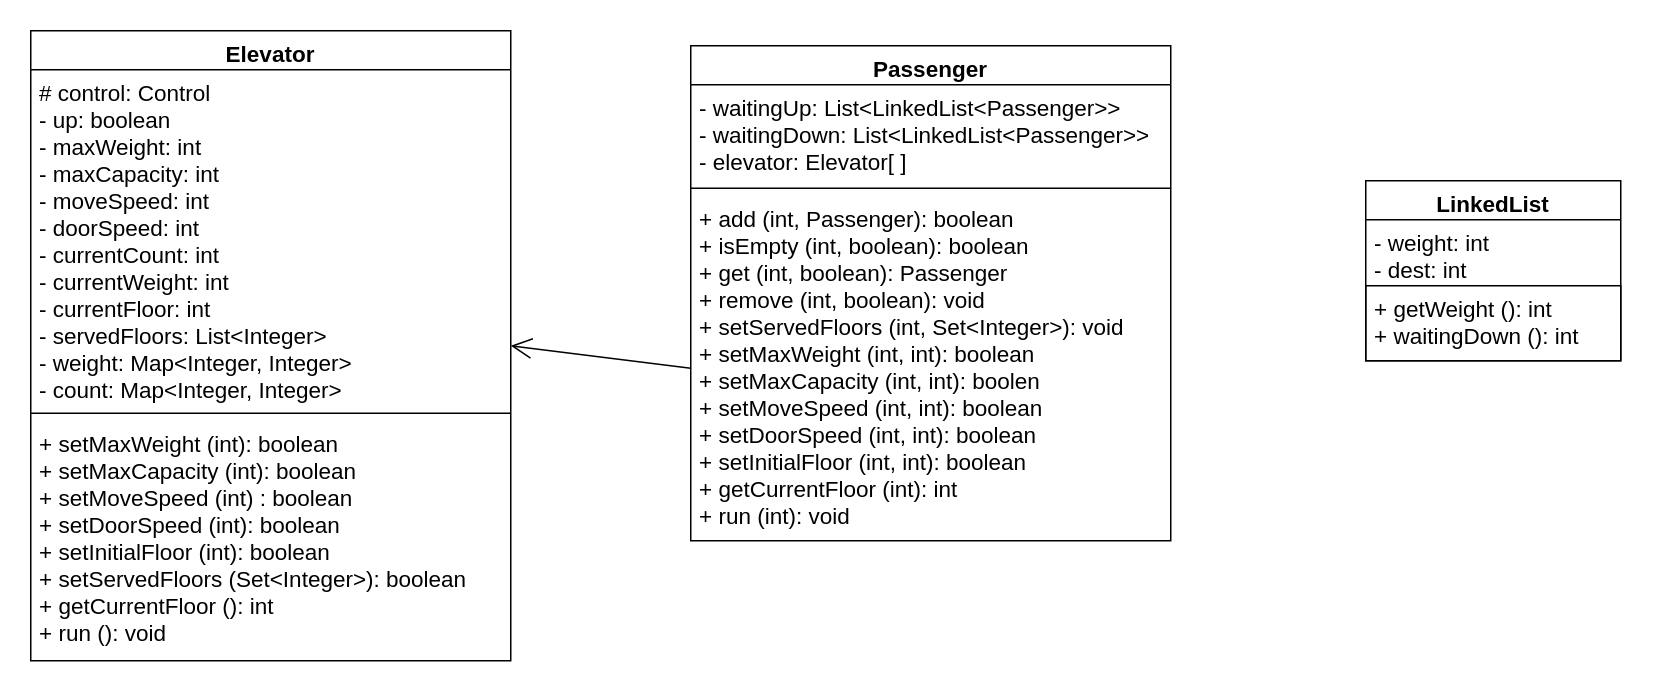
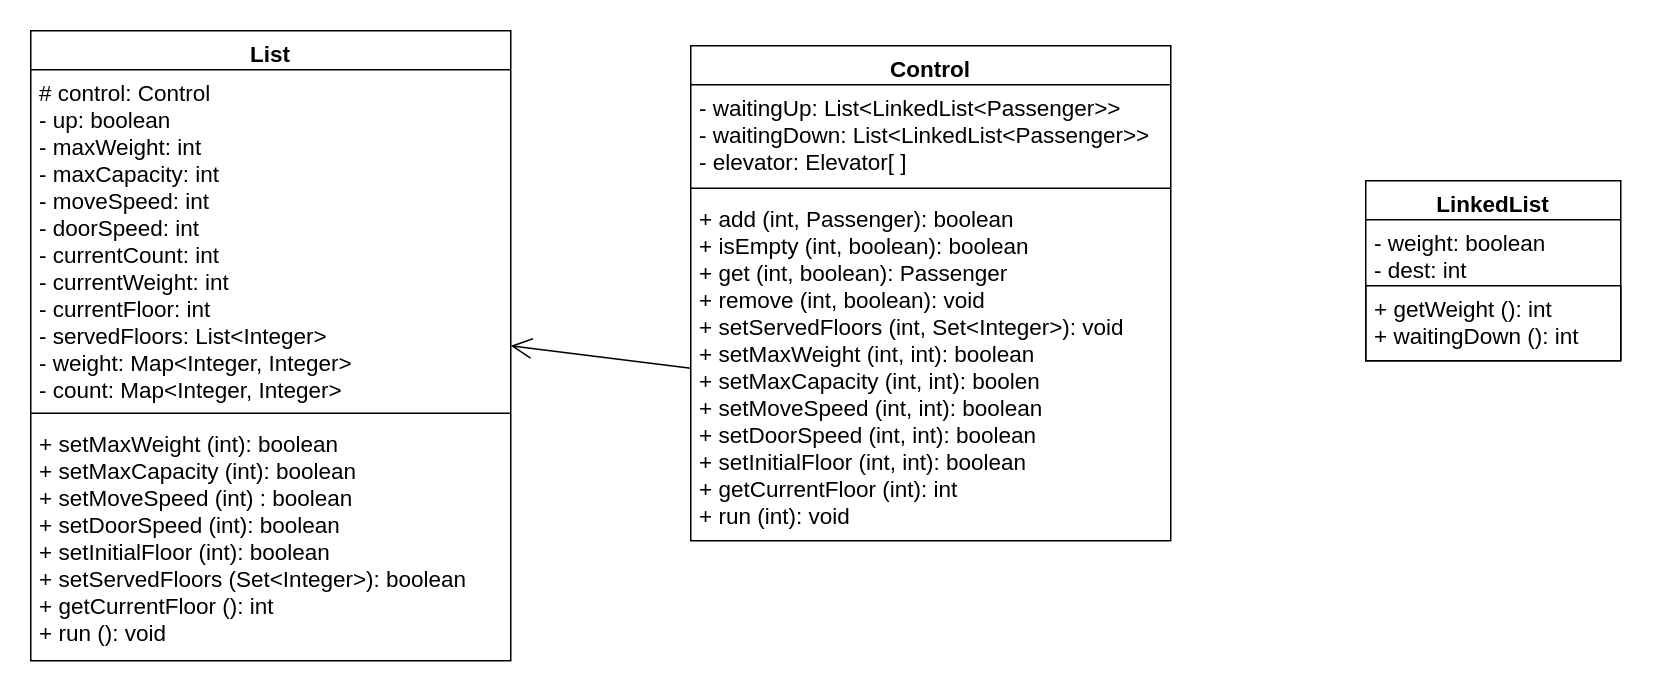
(270, 54) -> (270, 54)
(930, 69) -> (930, 69)
(1441, 243) -> (1466, 243)
